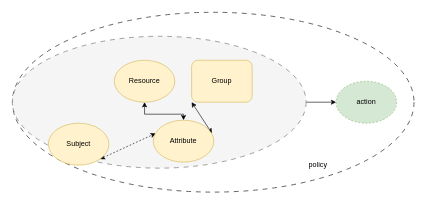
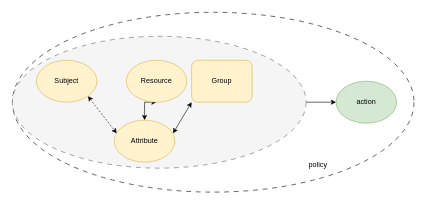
(145, 81) -> (157, 81)
(367, 102) -> (367, 102)
(184, 141) -> (145, 141)
(79, 144) -> (67, 81)
